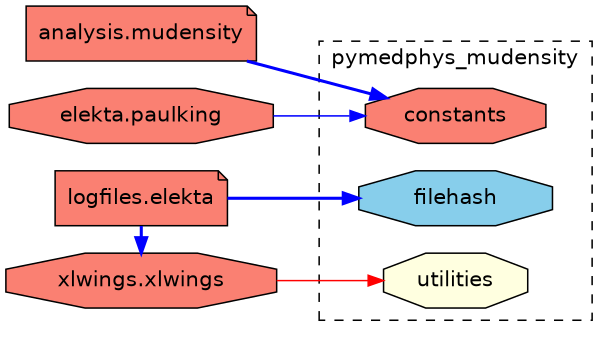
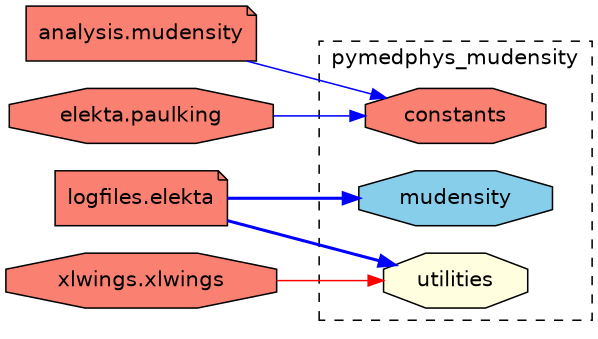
(309, 78) -> (309, 78)
(456, 198) -> (456, 198)
(141, 232) -> (304, 241)
